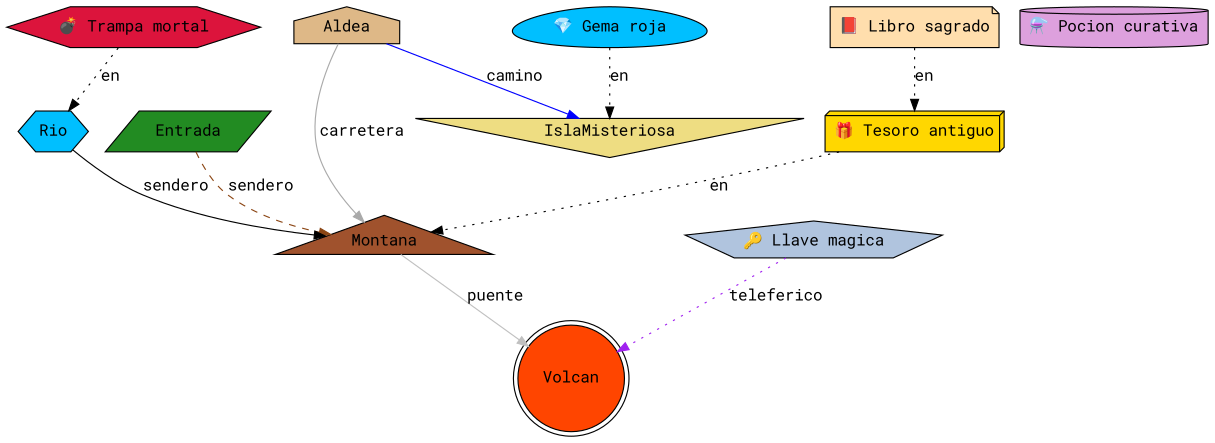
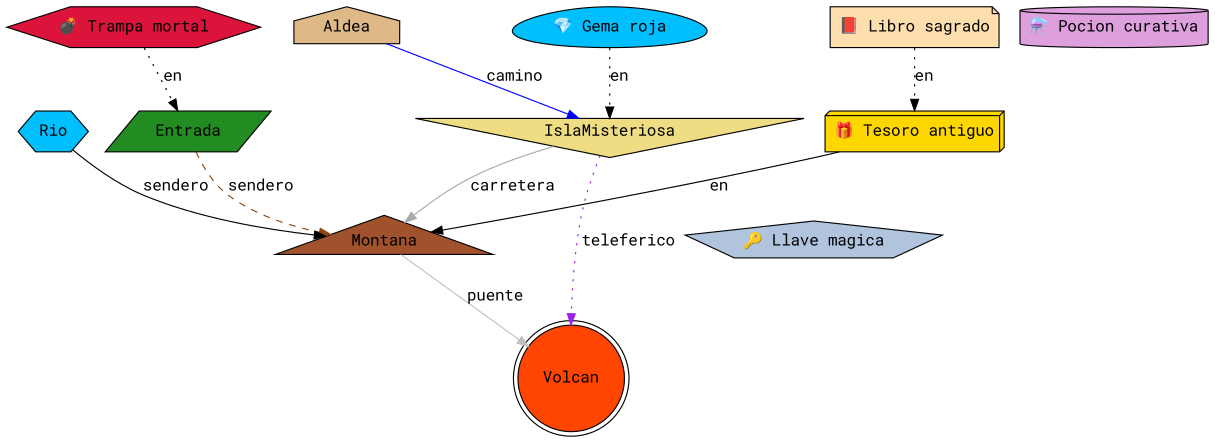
(97, 75) -> (158, 74)
(315, 133) -> (480, 173)
(641, 193) -> (641, 193)
(707, 302) -> (578, 233)
